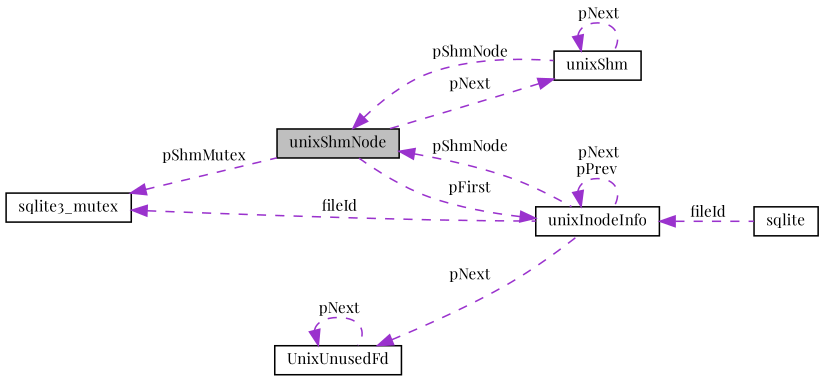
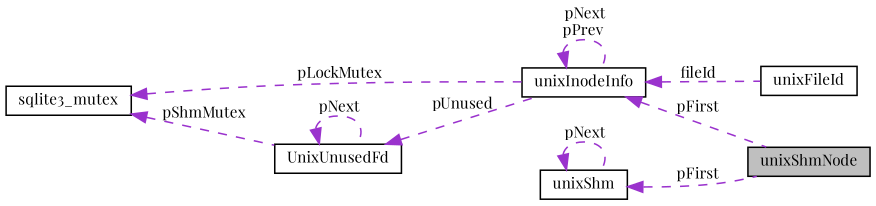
(451, 67) -> none
(469, 85) -> (697, 175)
(495, 173) -> none
(211, 174) -> (210, 131)
(338, 207) -> (338, 74)
(786, 221) -> (809, 81)
(469, 276) -> (462, 105)
